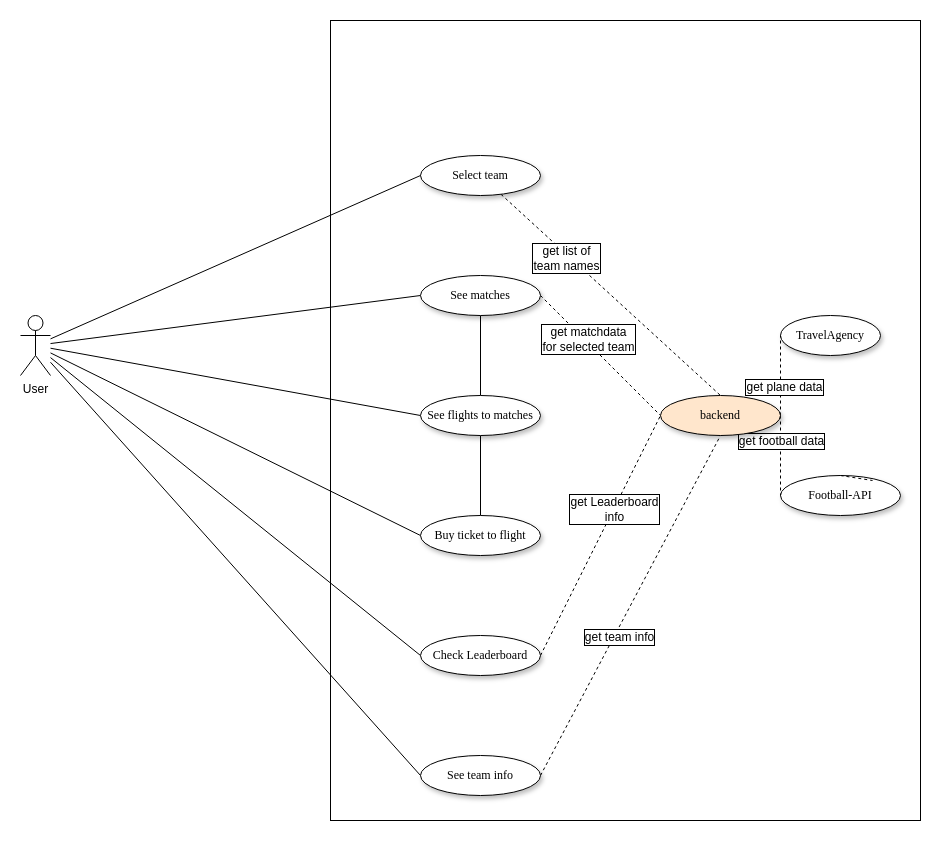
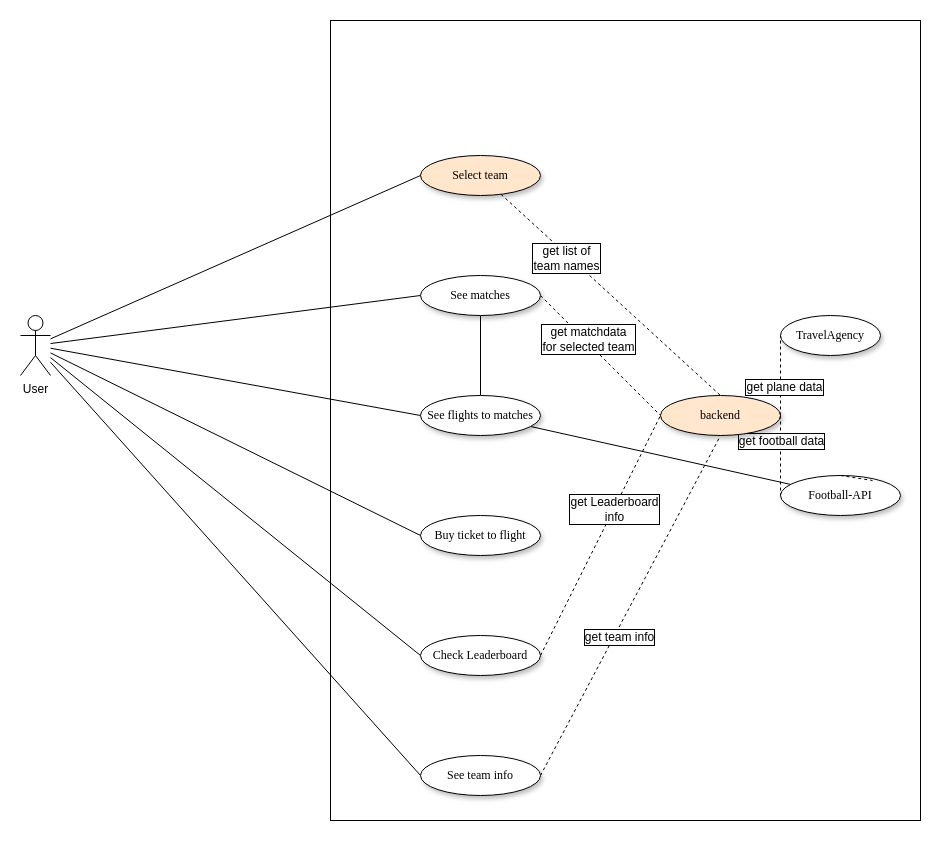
(481, 176) -> (481, 176)
(481, 476) -> (660, 455)
